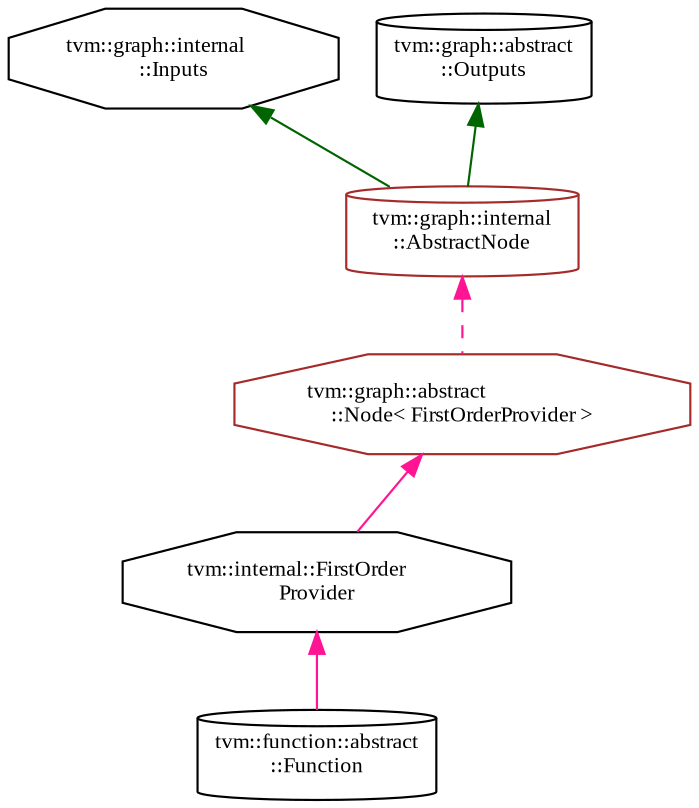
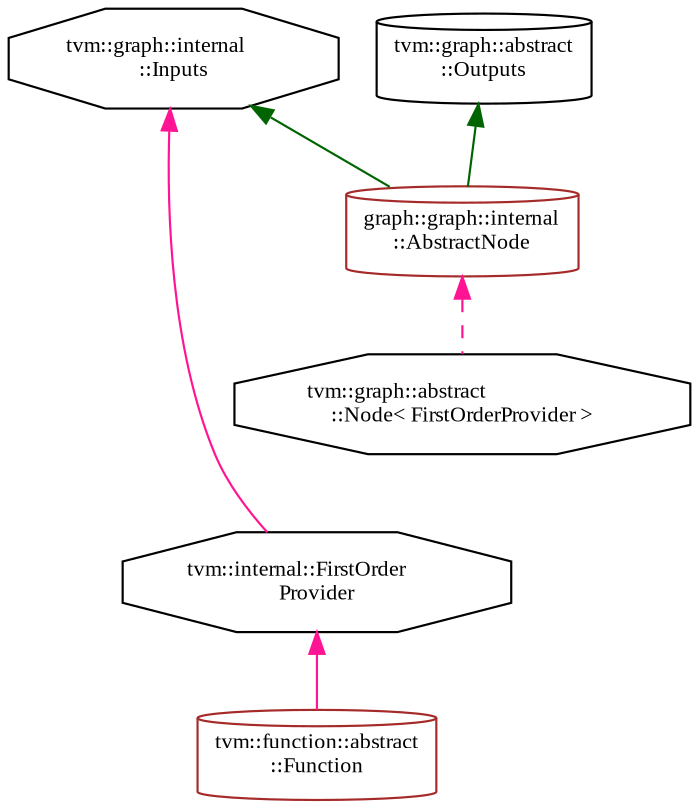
(462, 231) -> (462, 231)
(462, 404) -> (462, 404)
(382, 502) -> (183, 342)
(317, 755) -> (317, 755)
